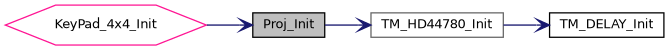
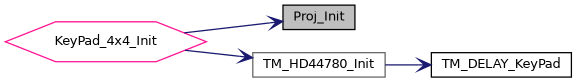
(341, 25) -> (212, 53)
(607, 25) -> (501, 65)
